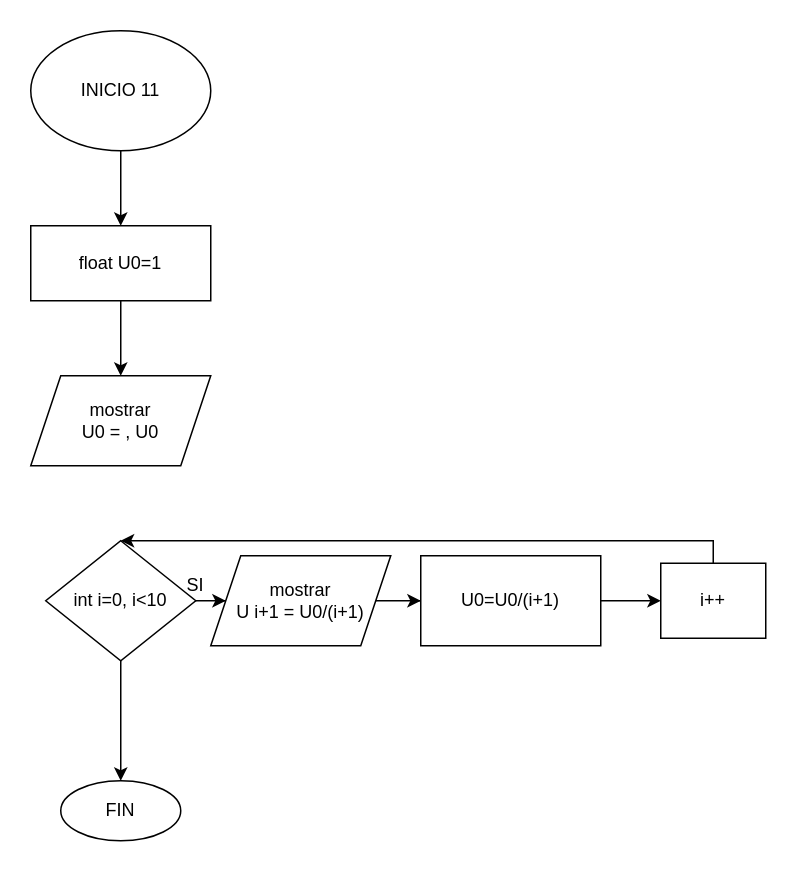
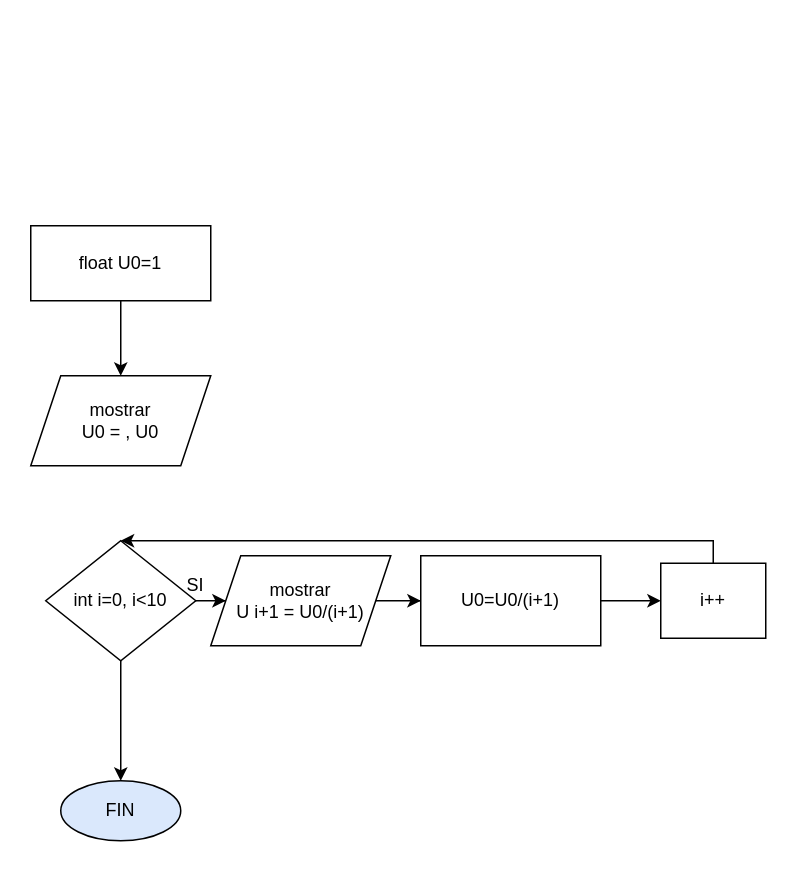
(121, 91) -> none
(121, 183) -> none
(121, 811) -> (121, 811)
